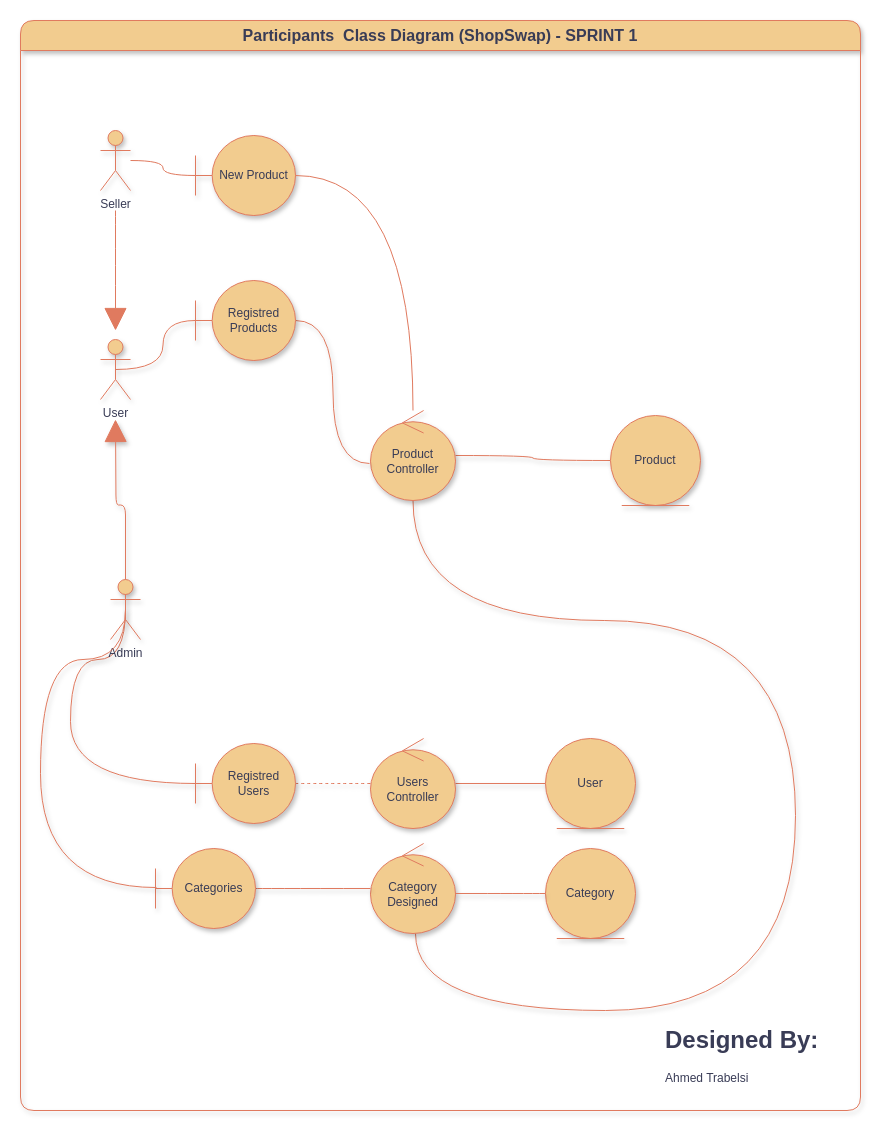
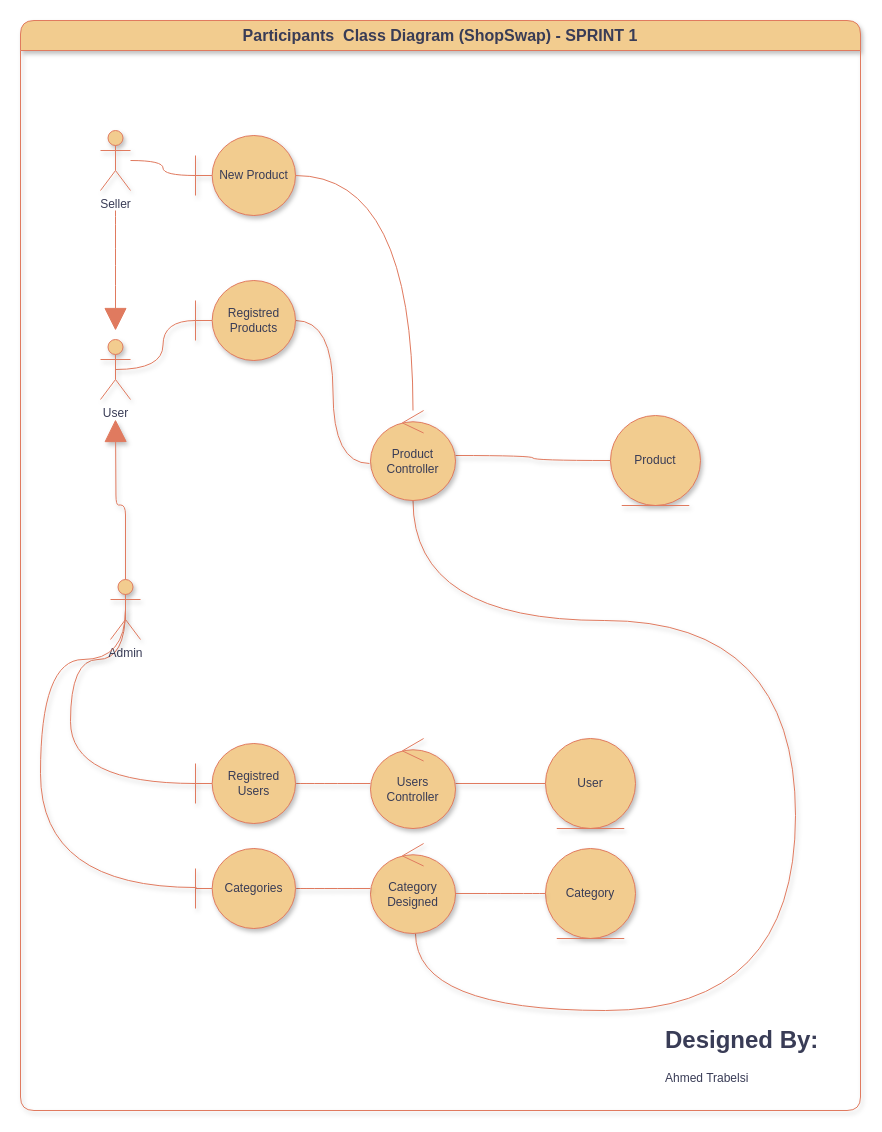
(332, 784) -> (332, 784)
(206, 889) -> (246, 889)
